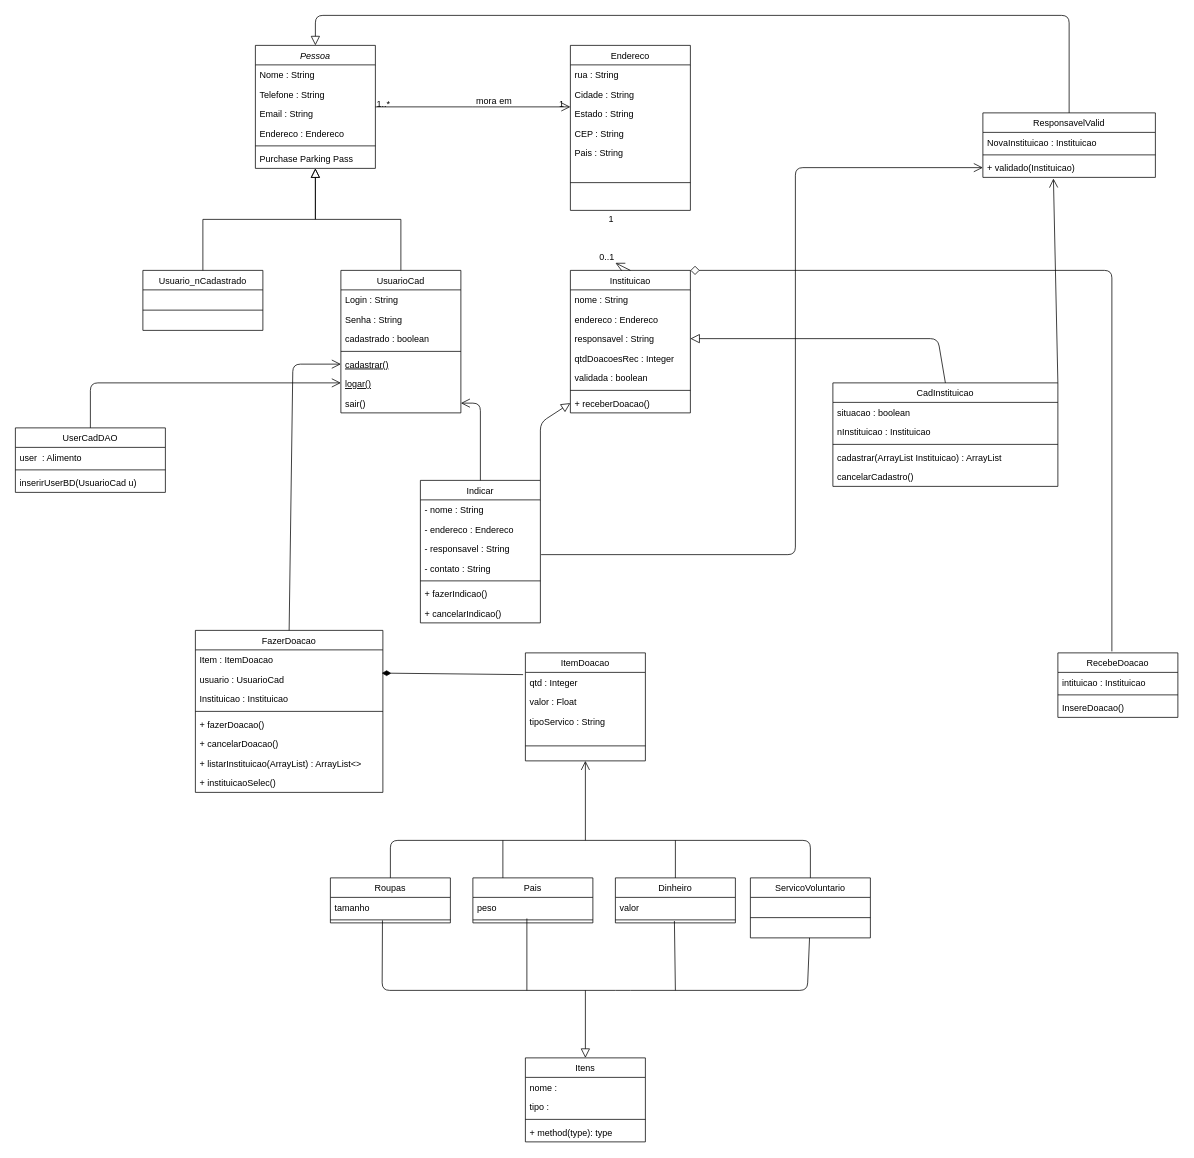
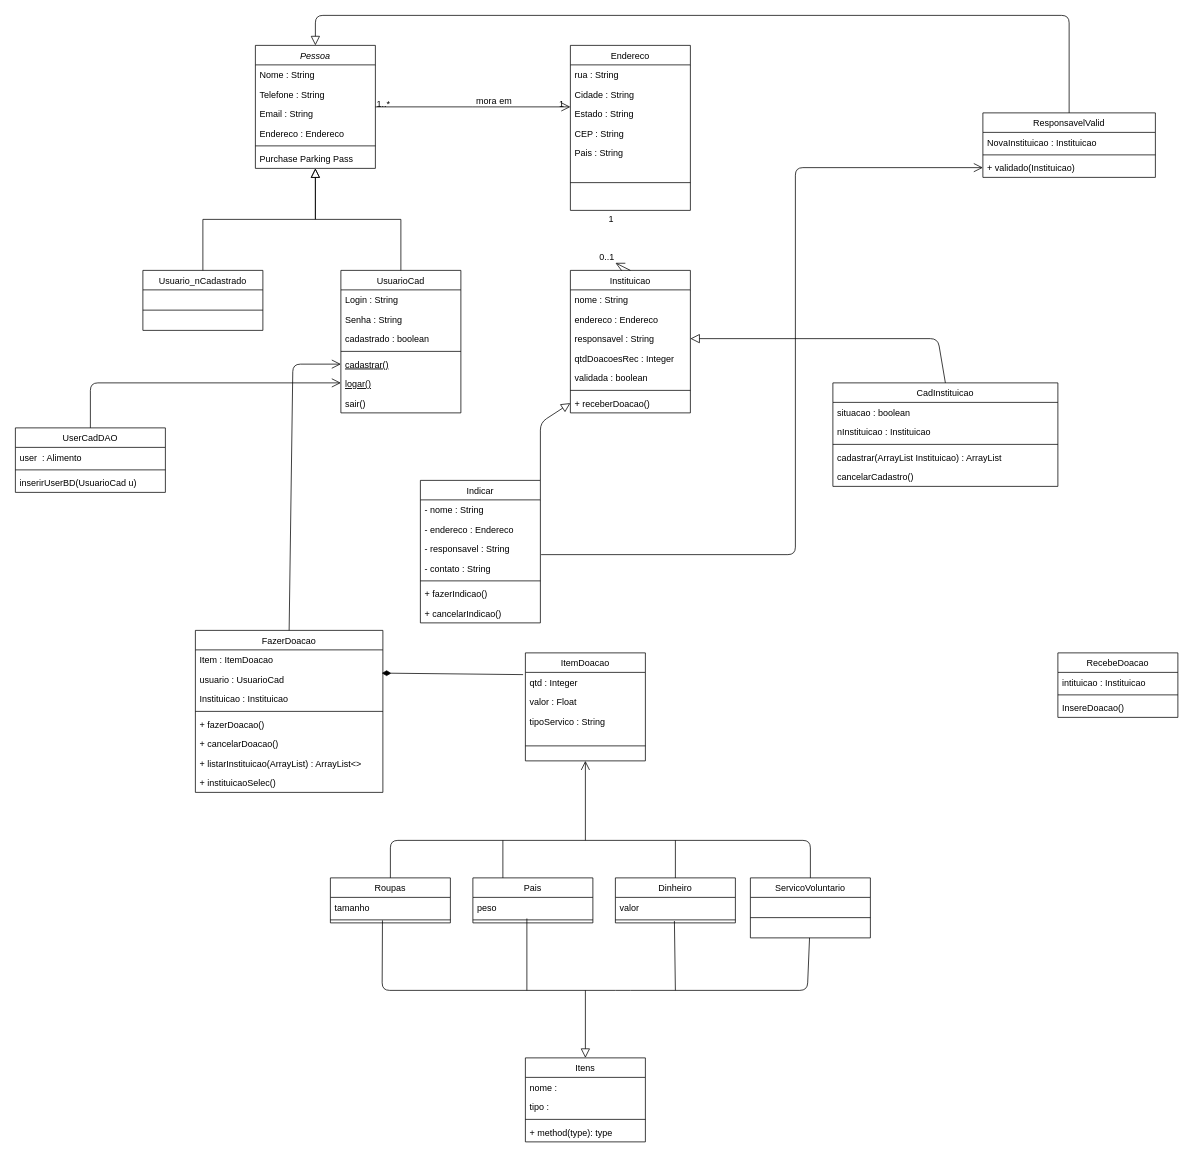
(1093, 270) -> none
(1056, 282) -> none
(480, 436) -> none
